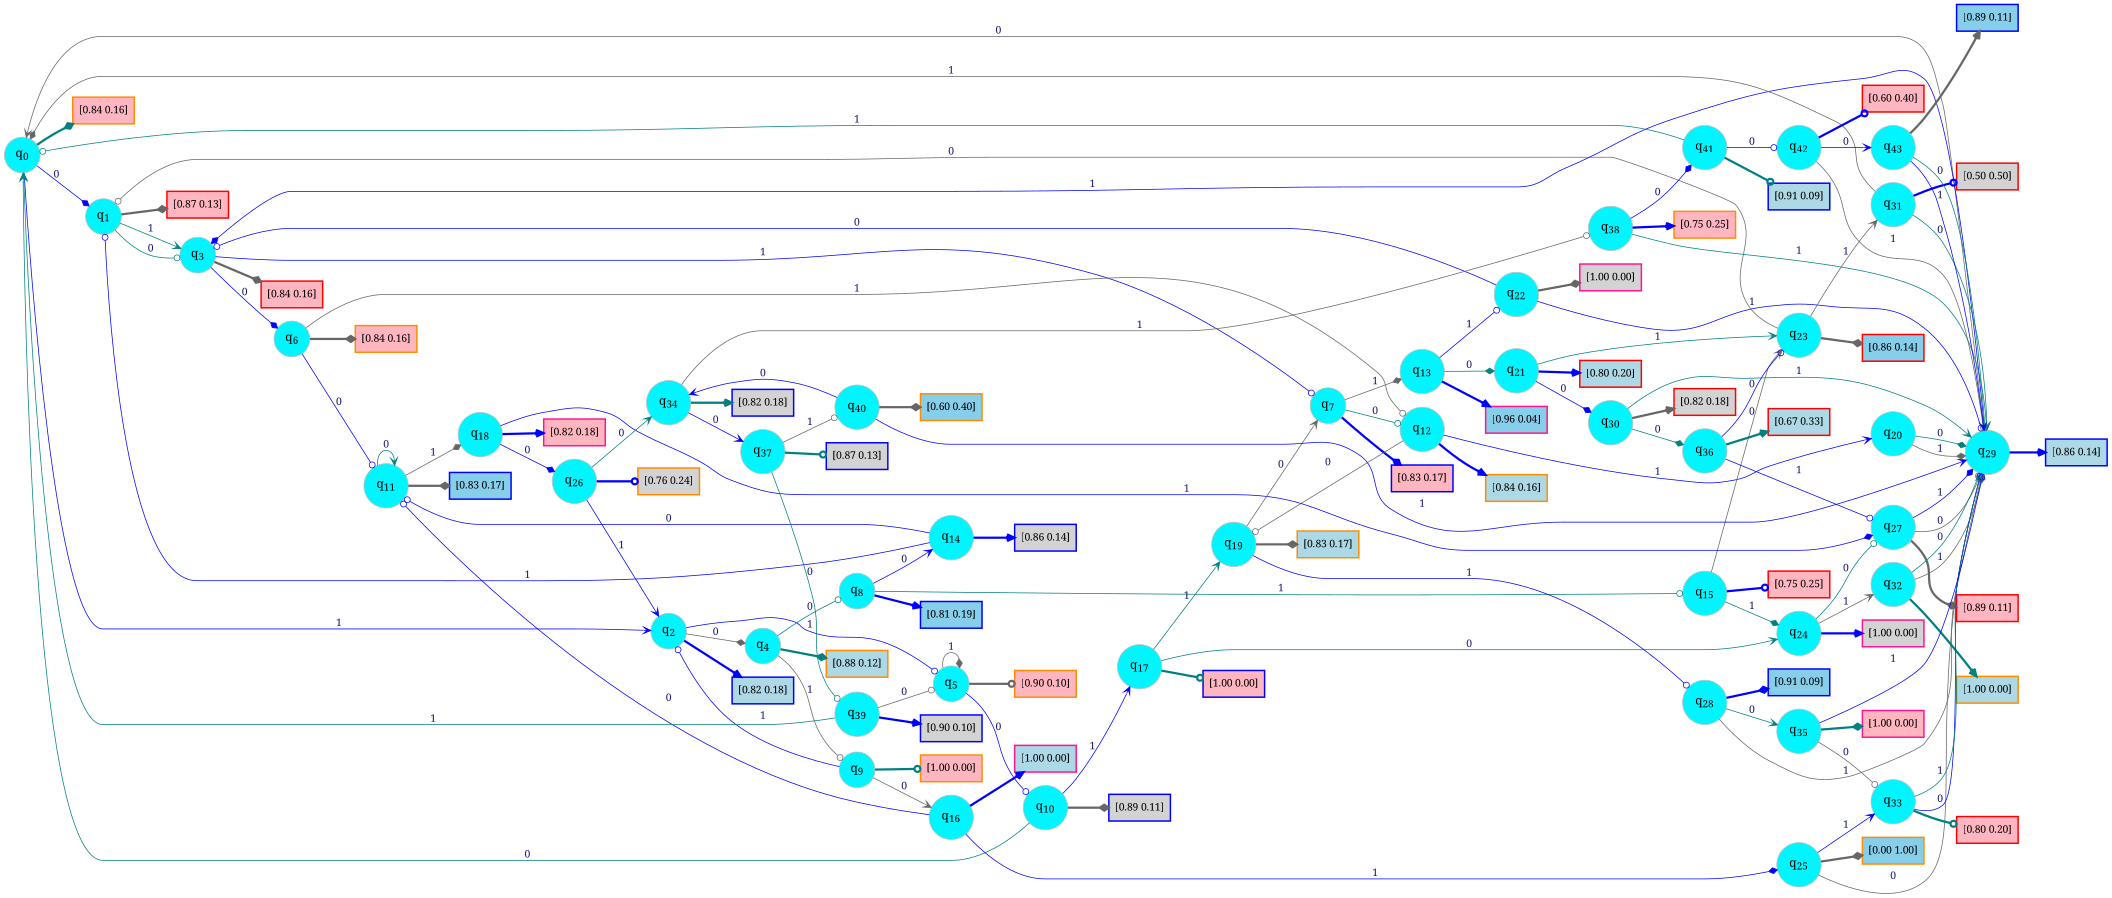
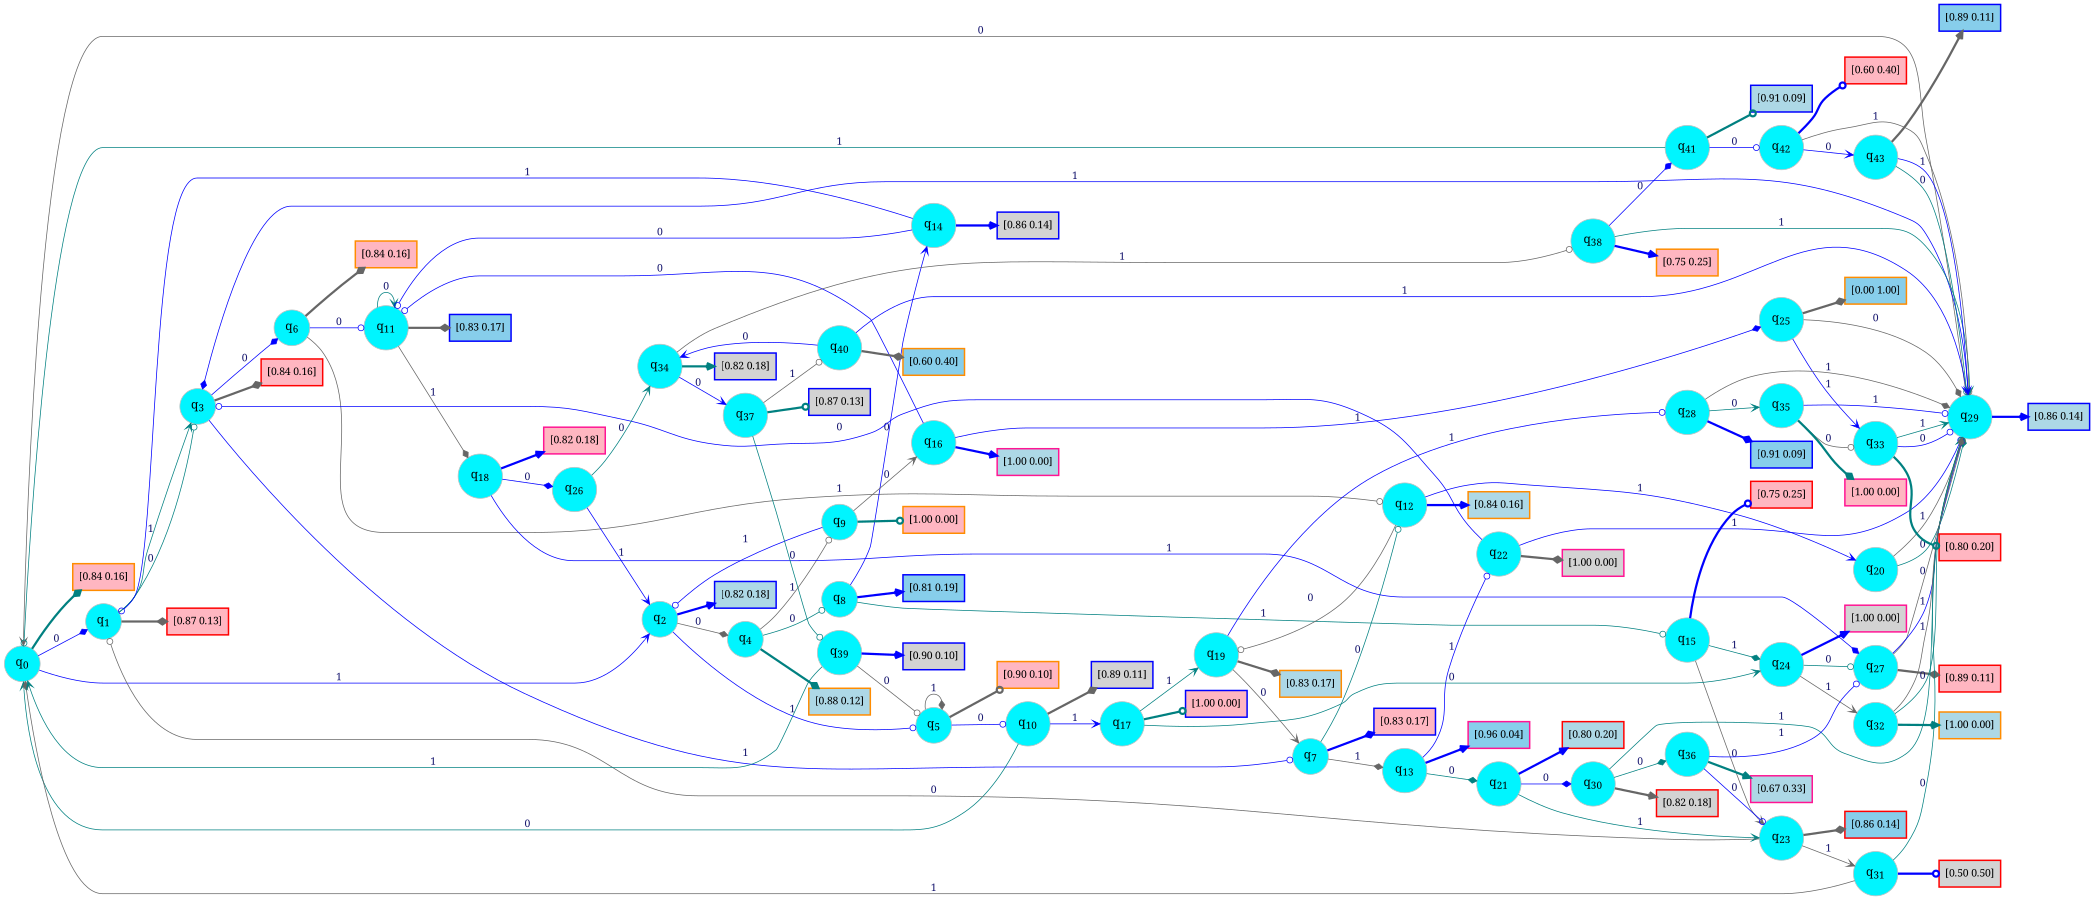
(1799, 422) -> (1781, 789)
(669, 481) -> none
